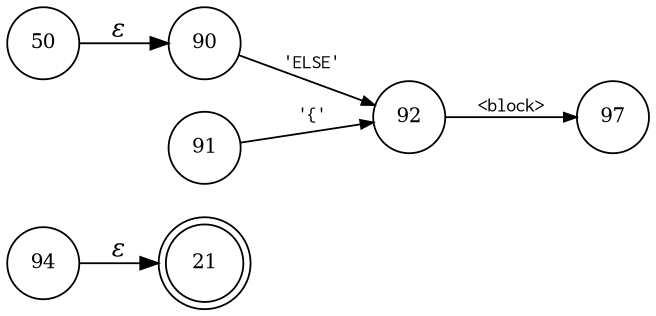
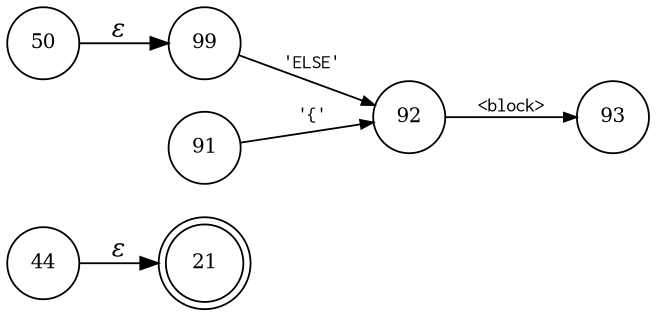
(205, 43) -> (205, 43)
(613, 117) -> (613, 117)
(43, 263) -> (43, 263)
